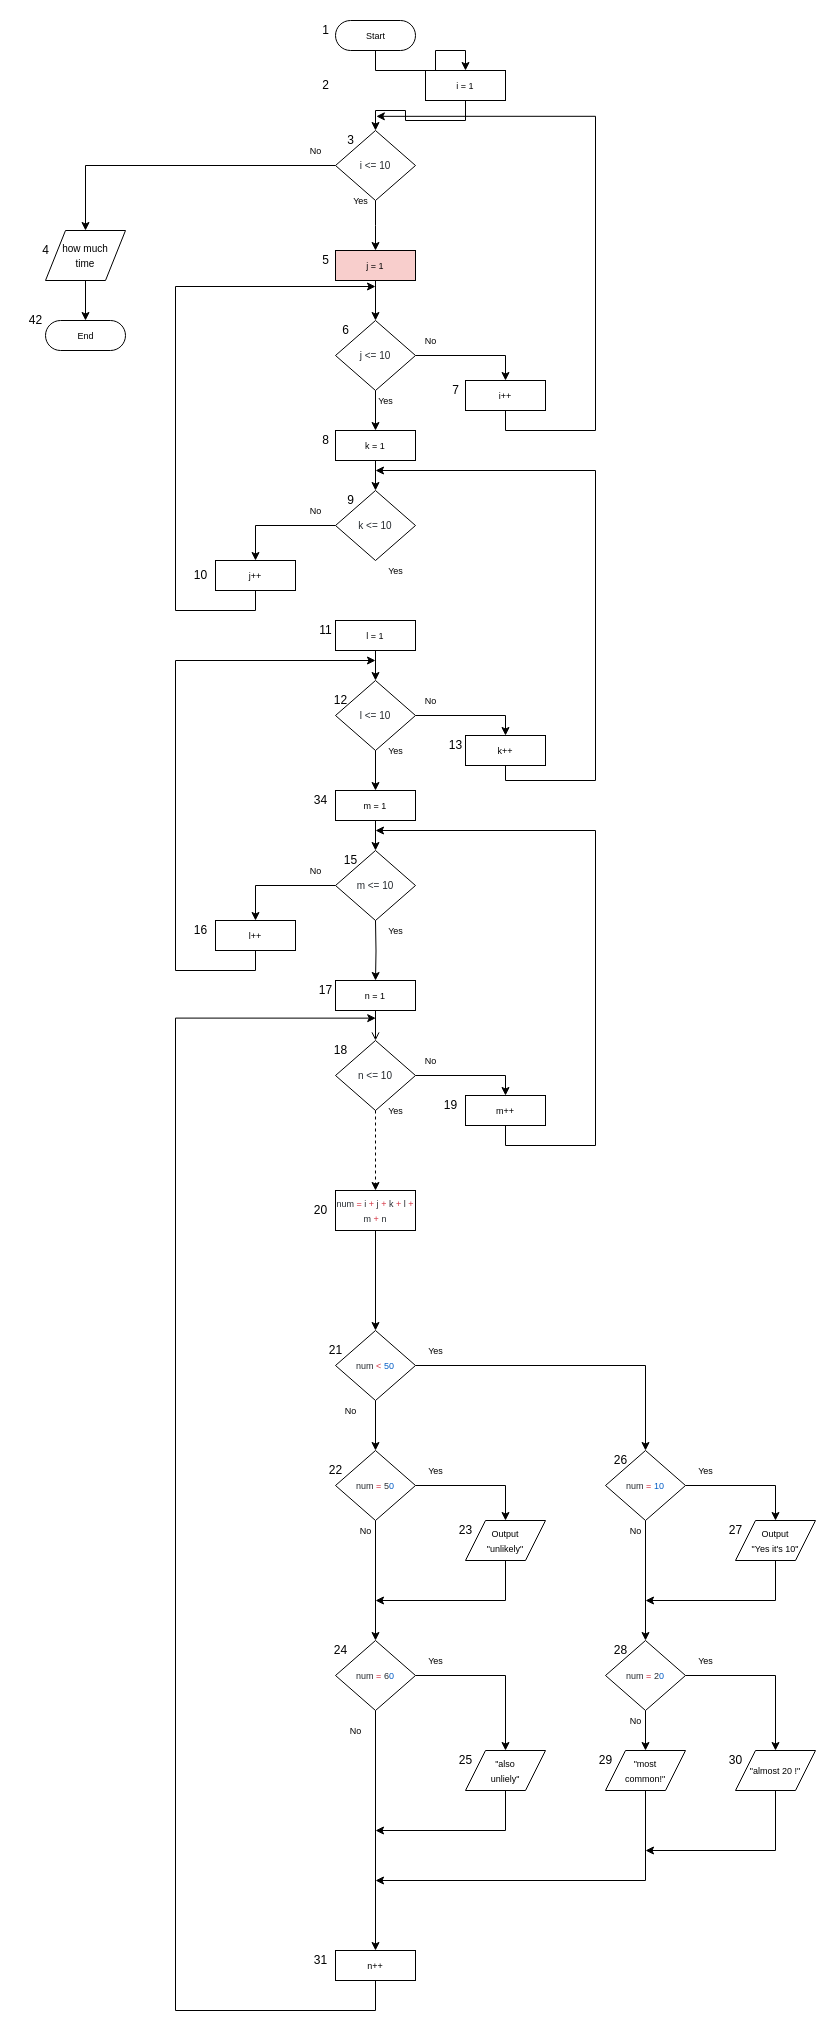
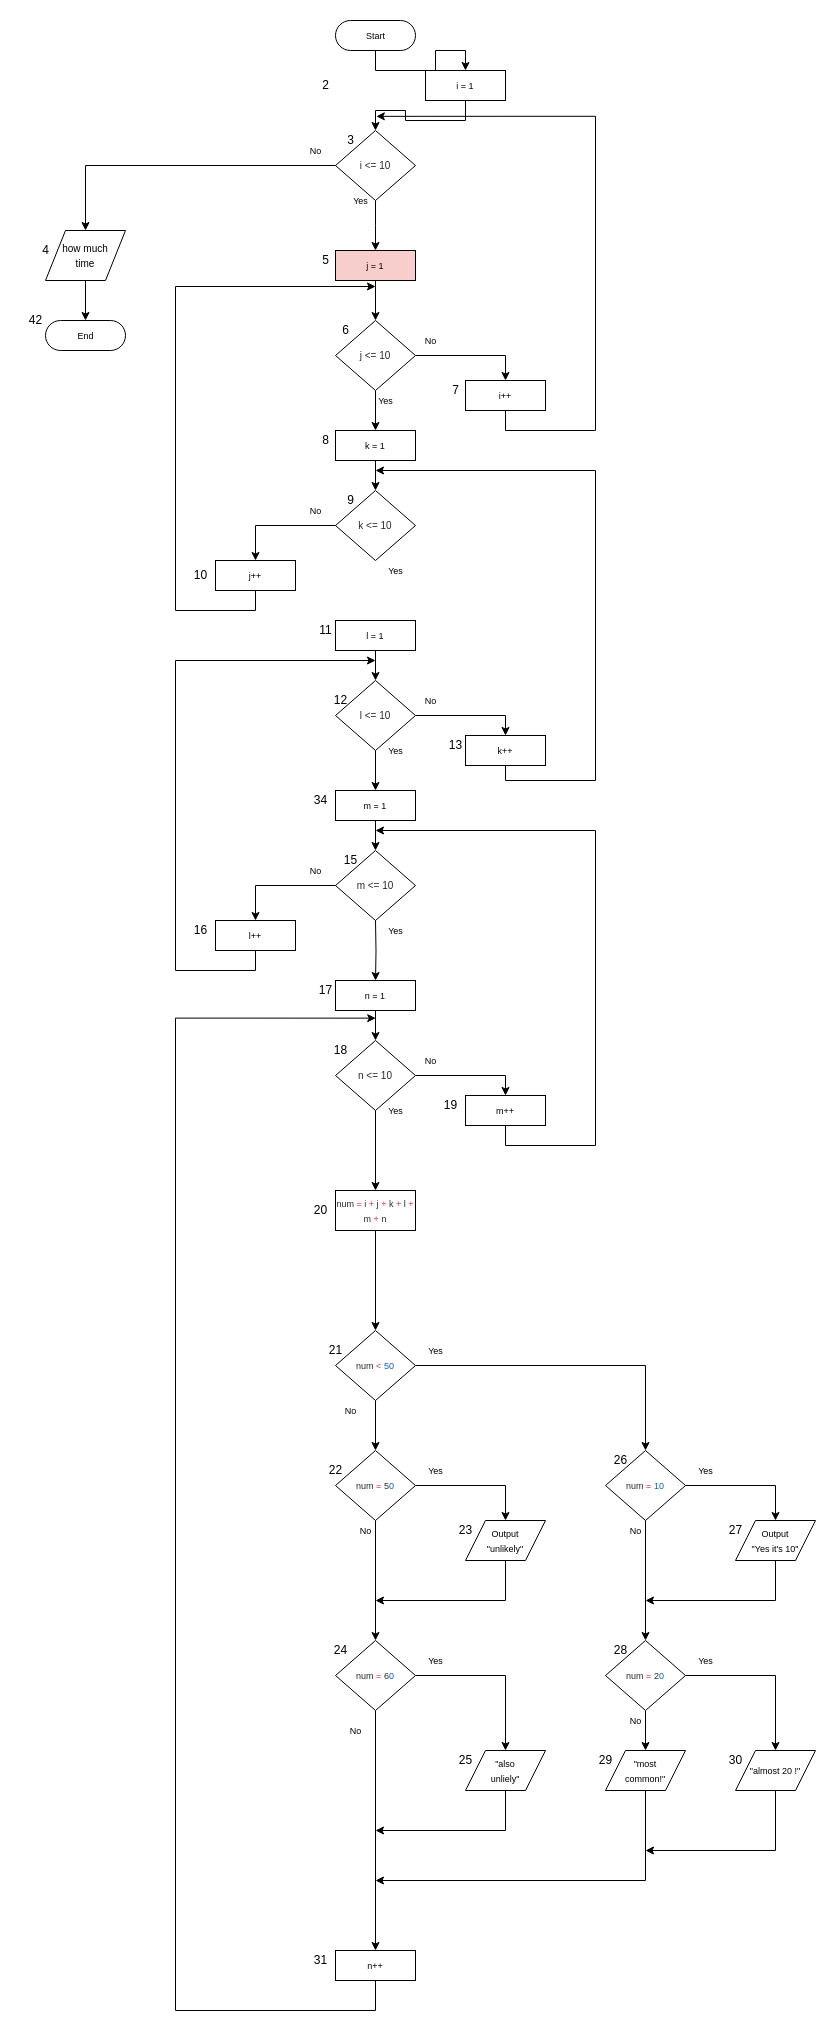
(326, 31) -> none
(376, 1033) -> (376, 1032)
(376, 1148) -> (376, 1148)
